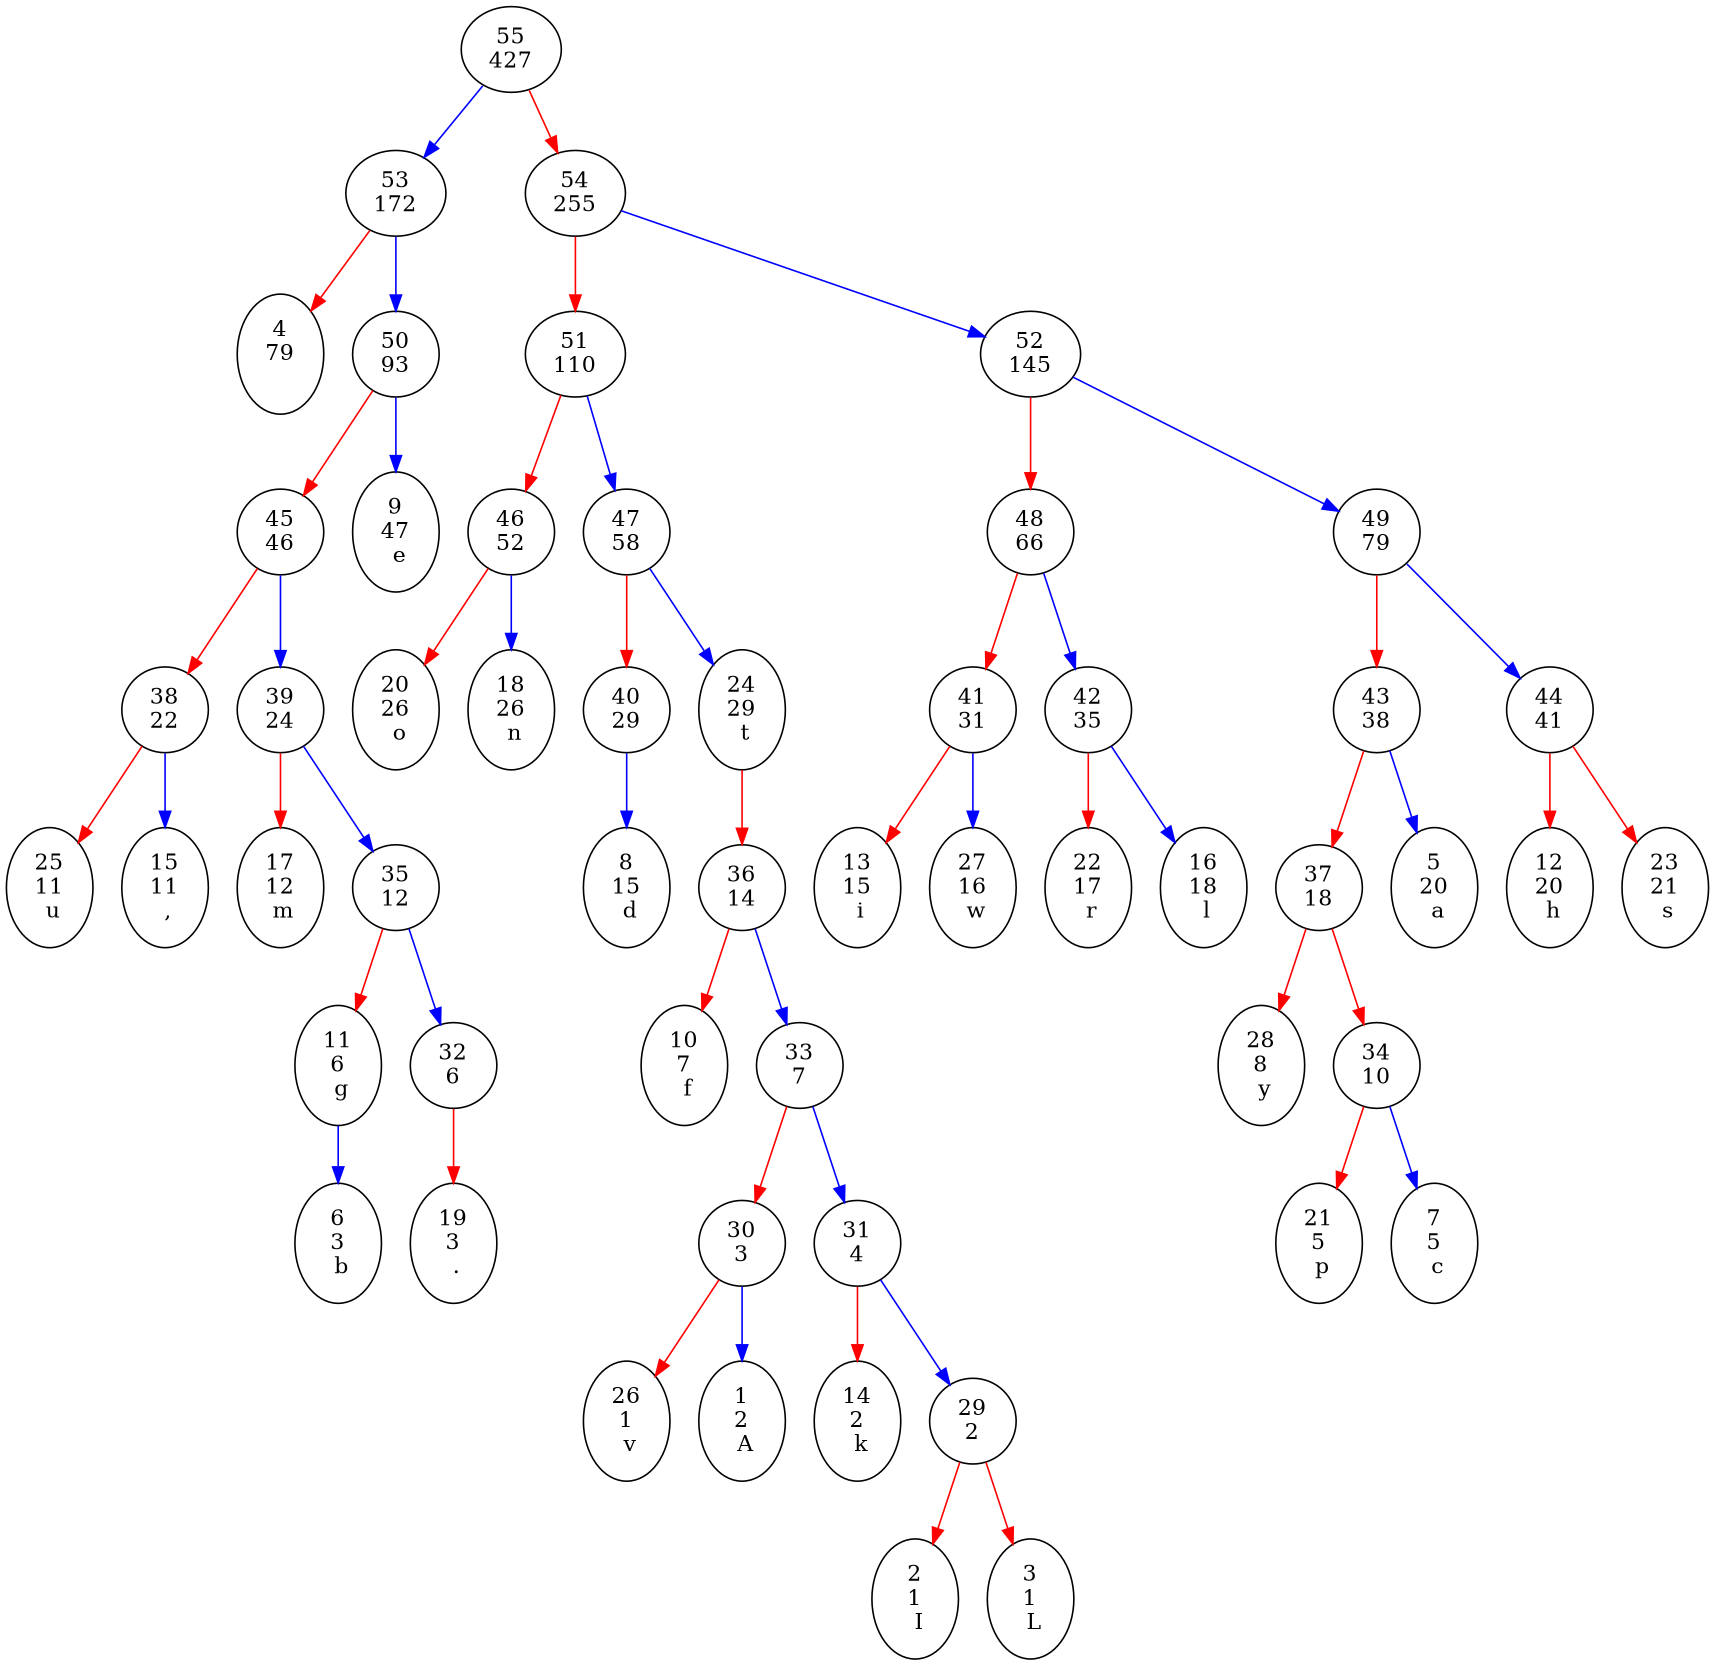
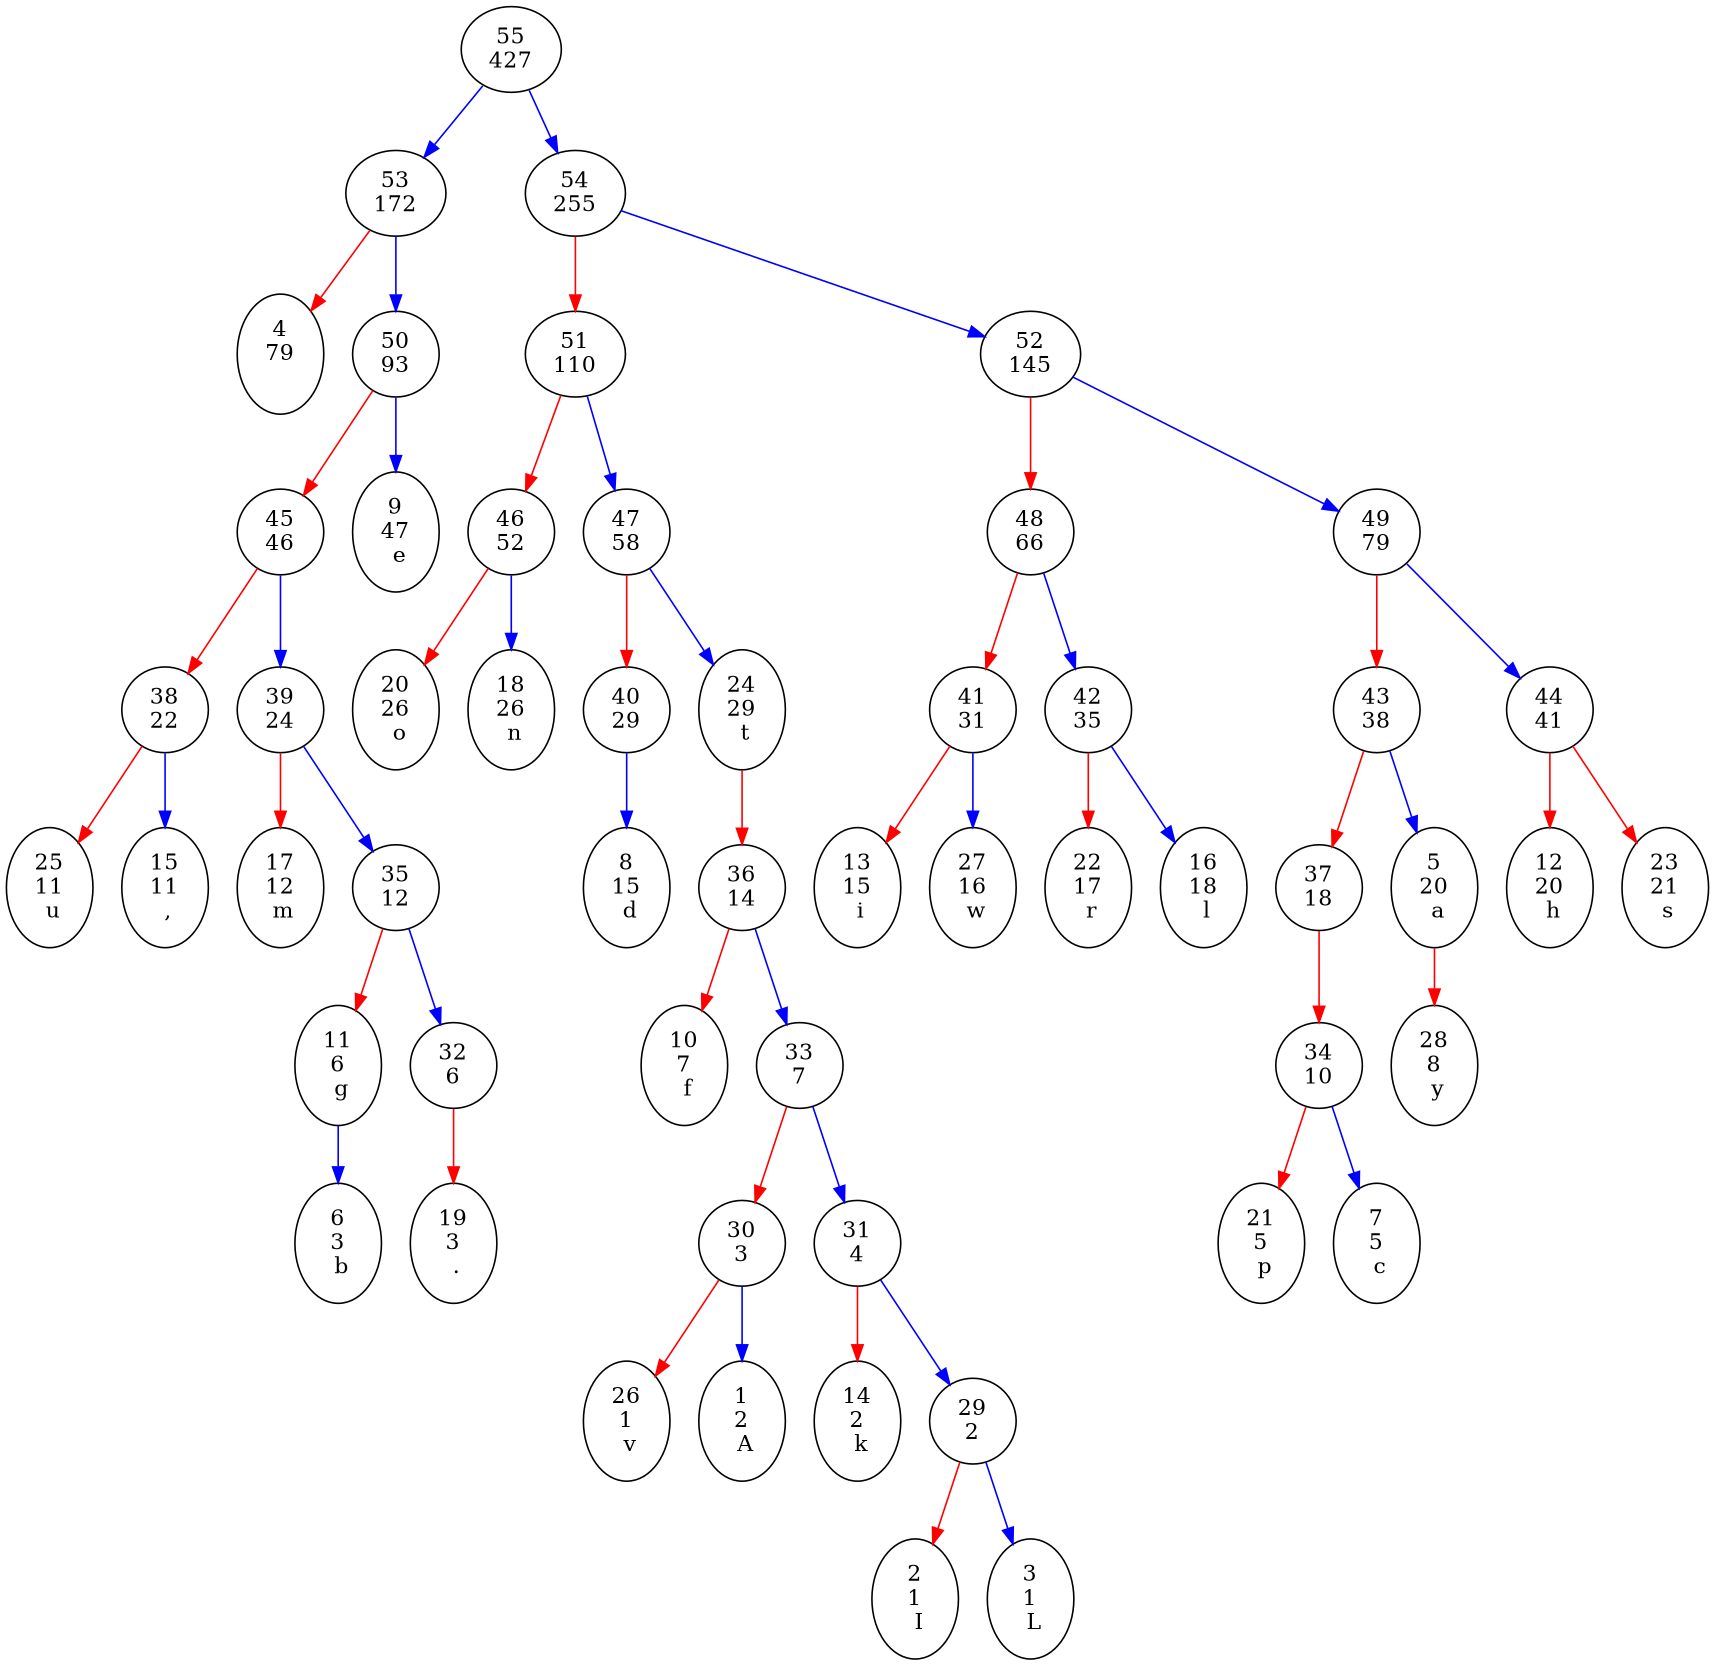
(540, 114) -> (540, 114)
(1295, 962) -> (1434, 968)
(997, 1496) -> (997, 1496)
